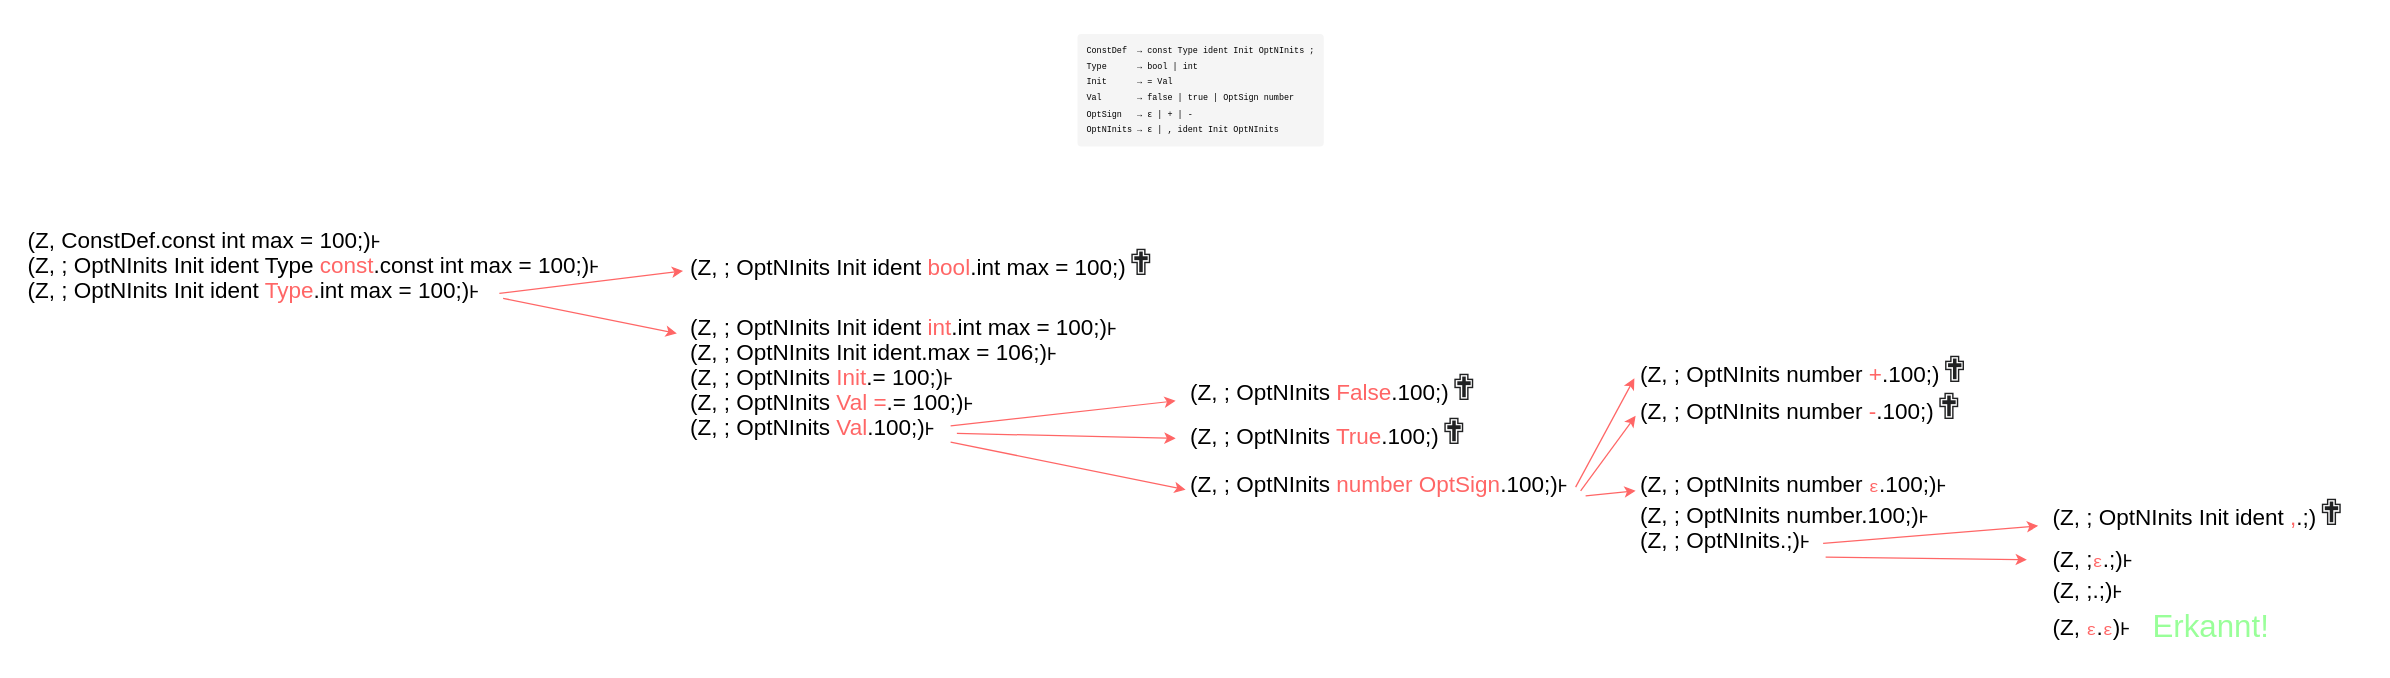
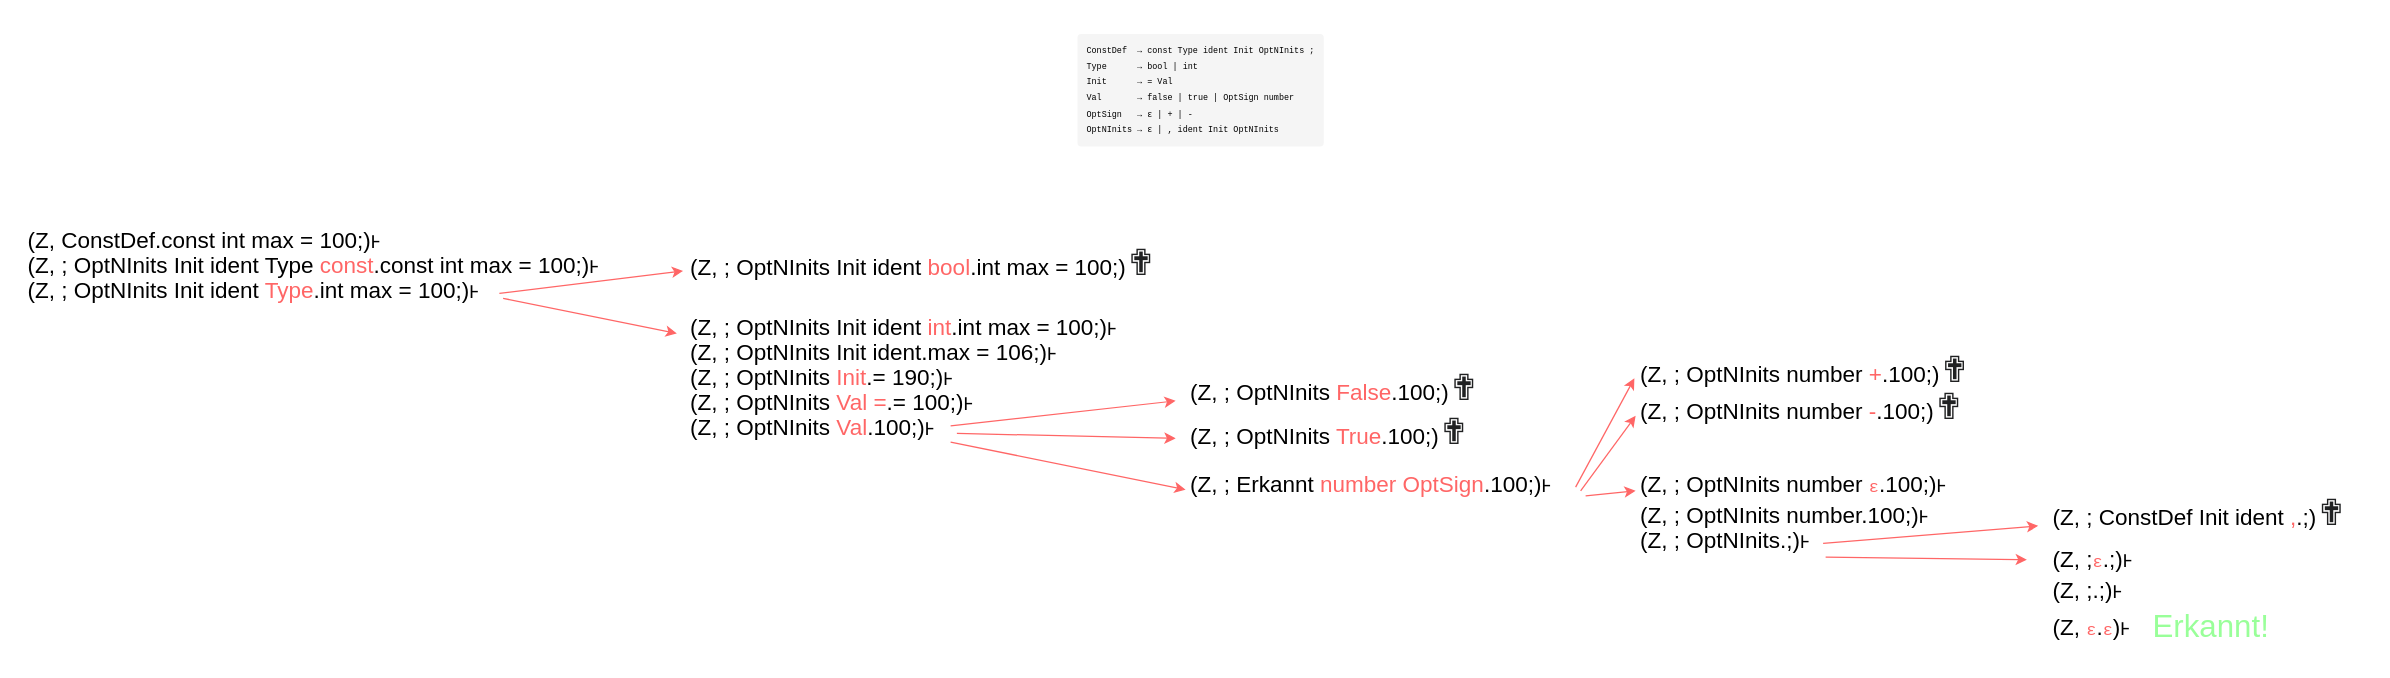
(844, 376) -> (844, 376)
(1394, 482) -> (1385, 482)
(2217, 513) -> (2213, 513)
